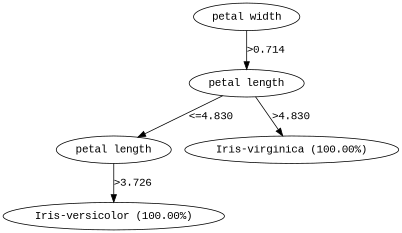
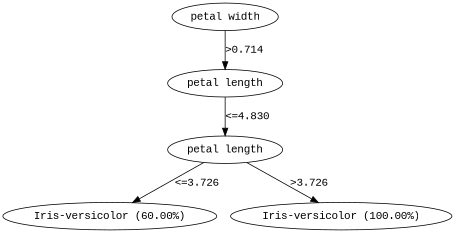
(292, 150) -> none
none -> (110, 216)
